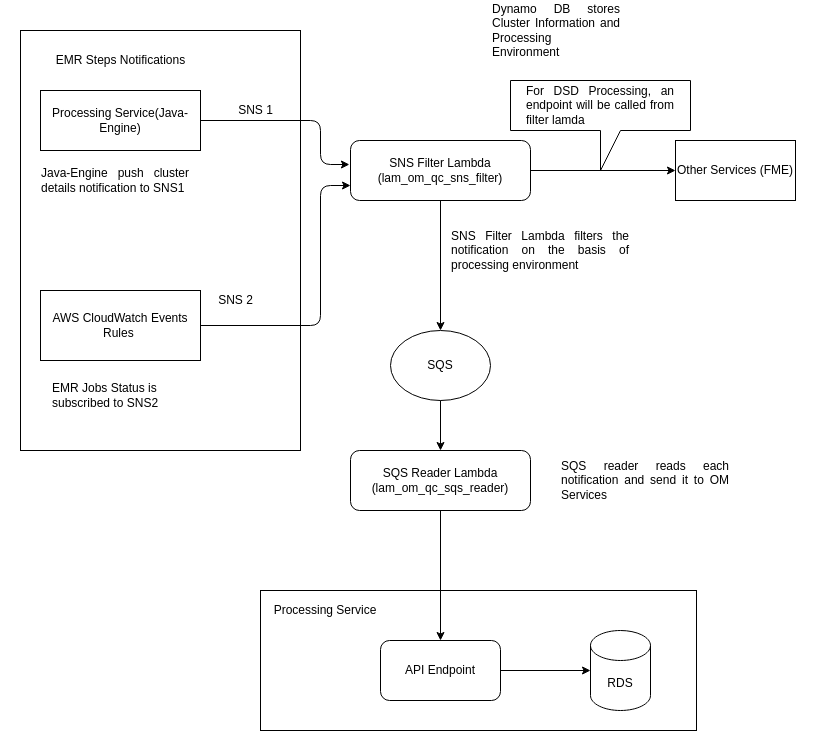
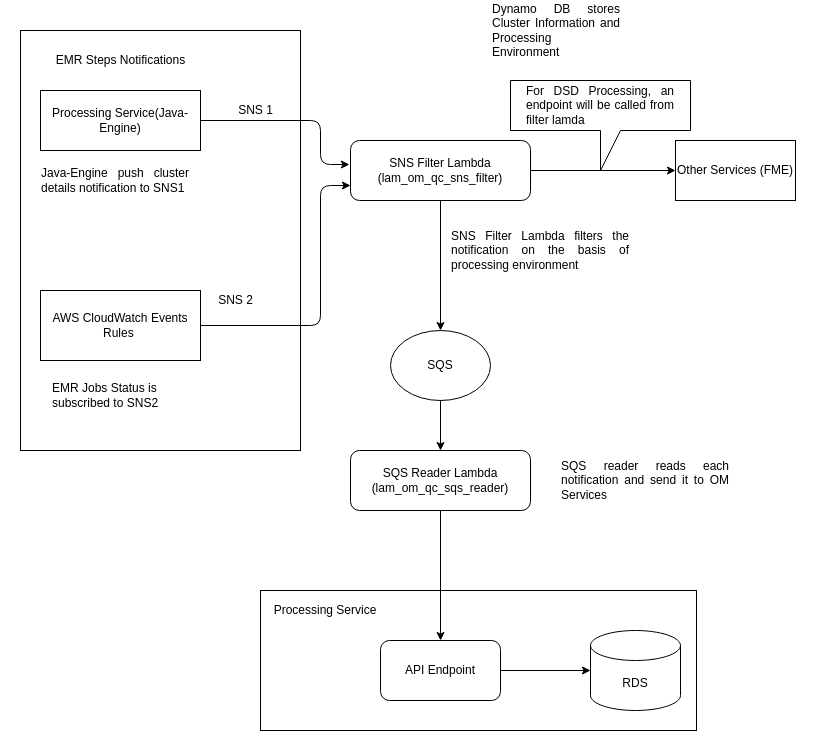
(621, 671) -> (636, 671)
